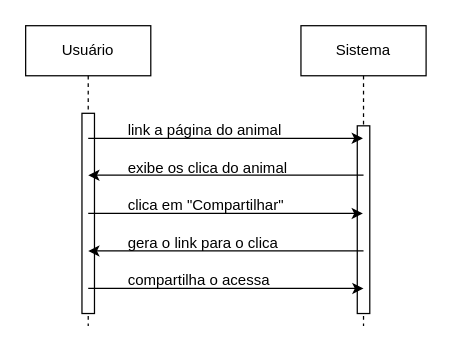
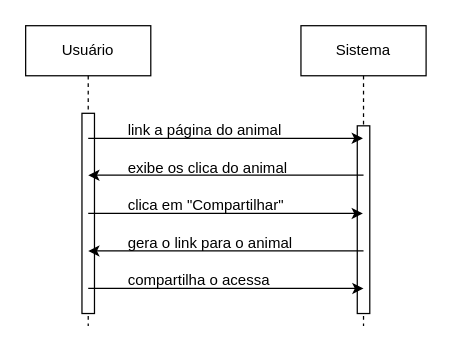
(211, 243) -> (216, 243)
